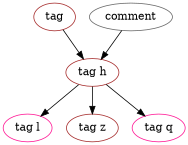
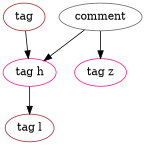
(92, 72) -> (30, 72)
(92, 96) -> (101, 41)
(28, 128) -> (30, 128)
(92, 128) -> (101, 72)
(159, 128) -> none
